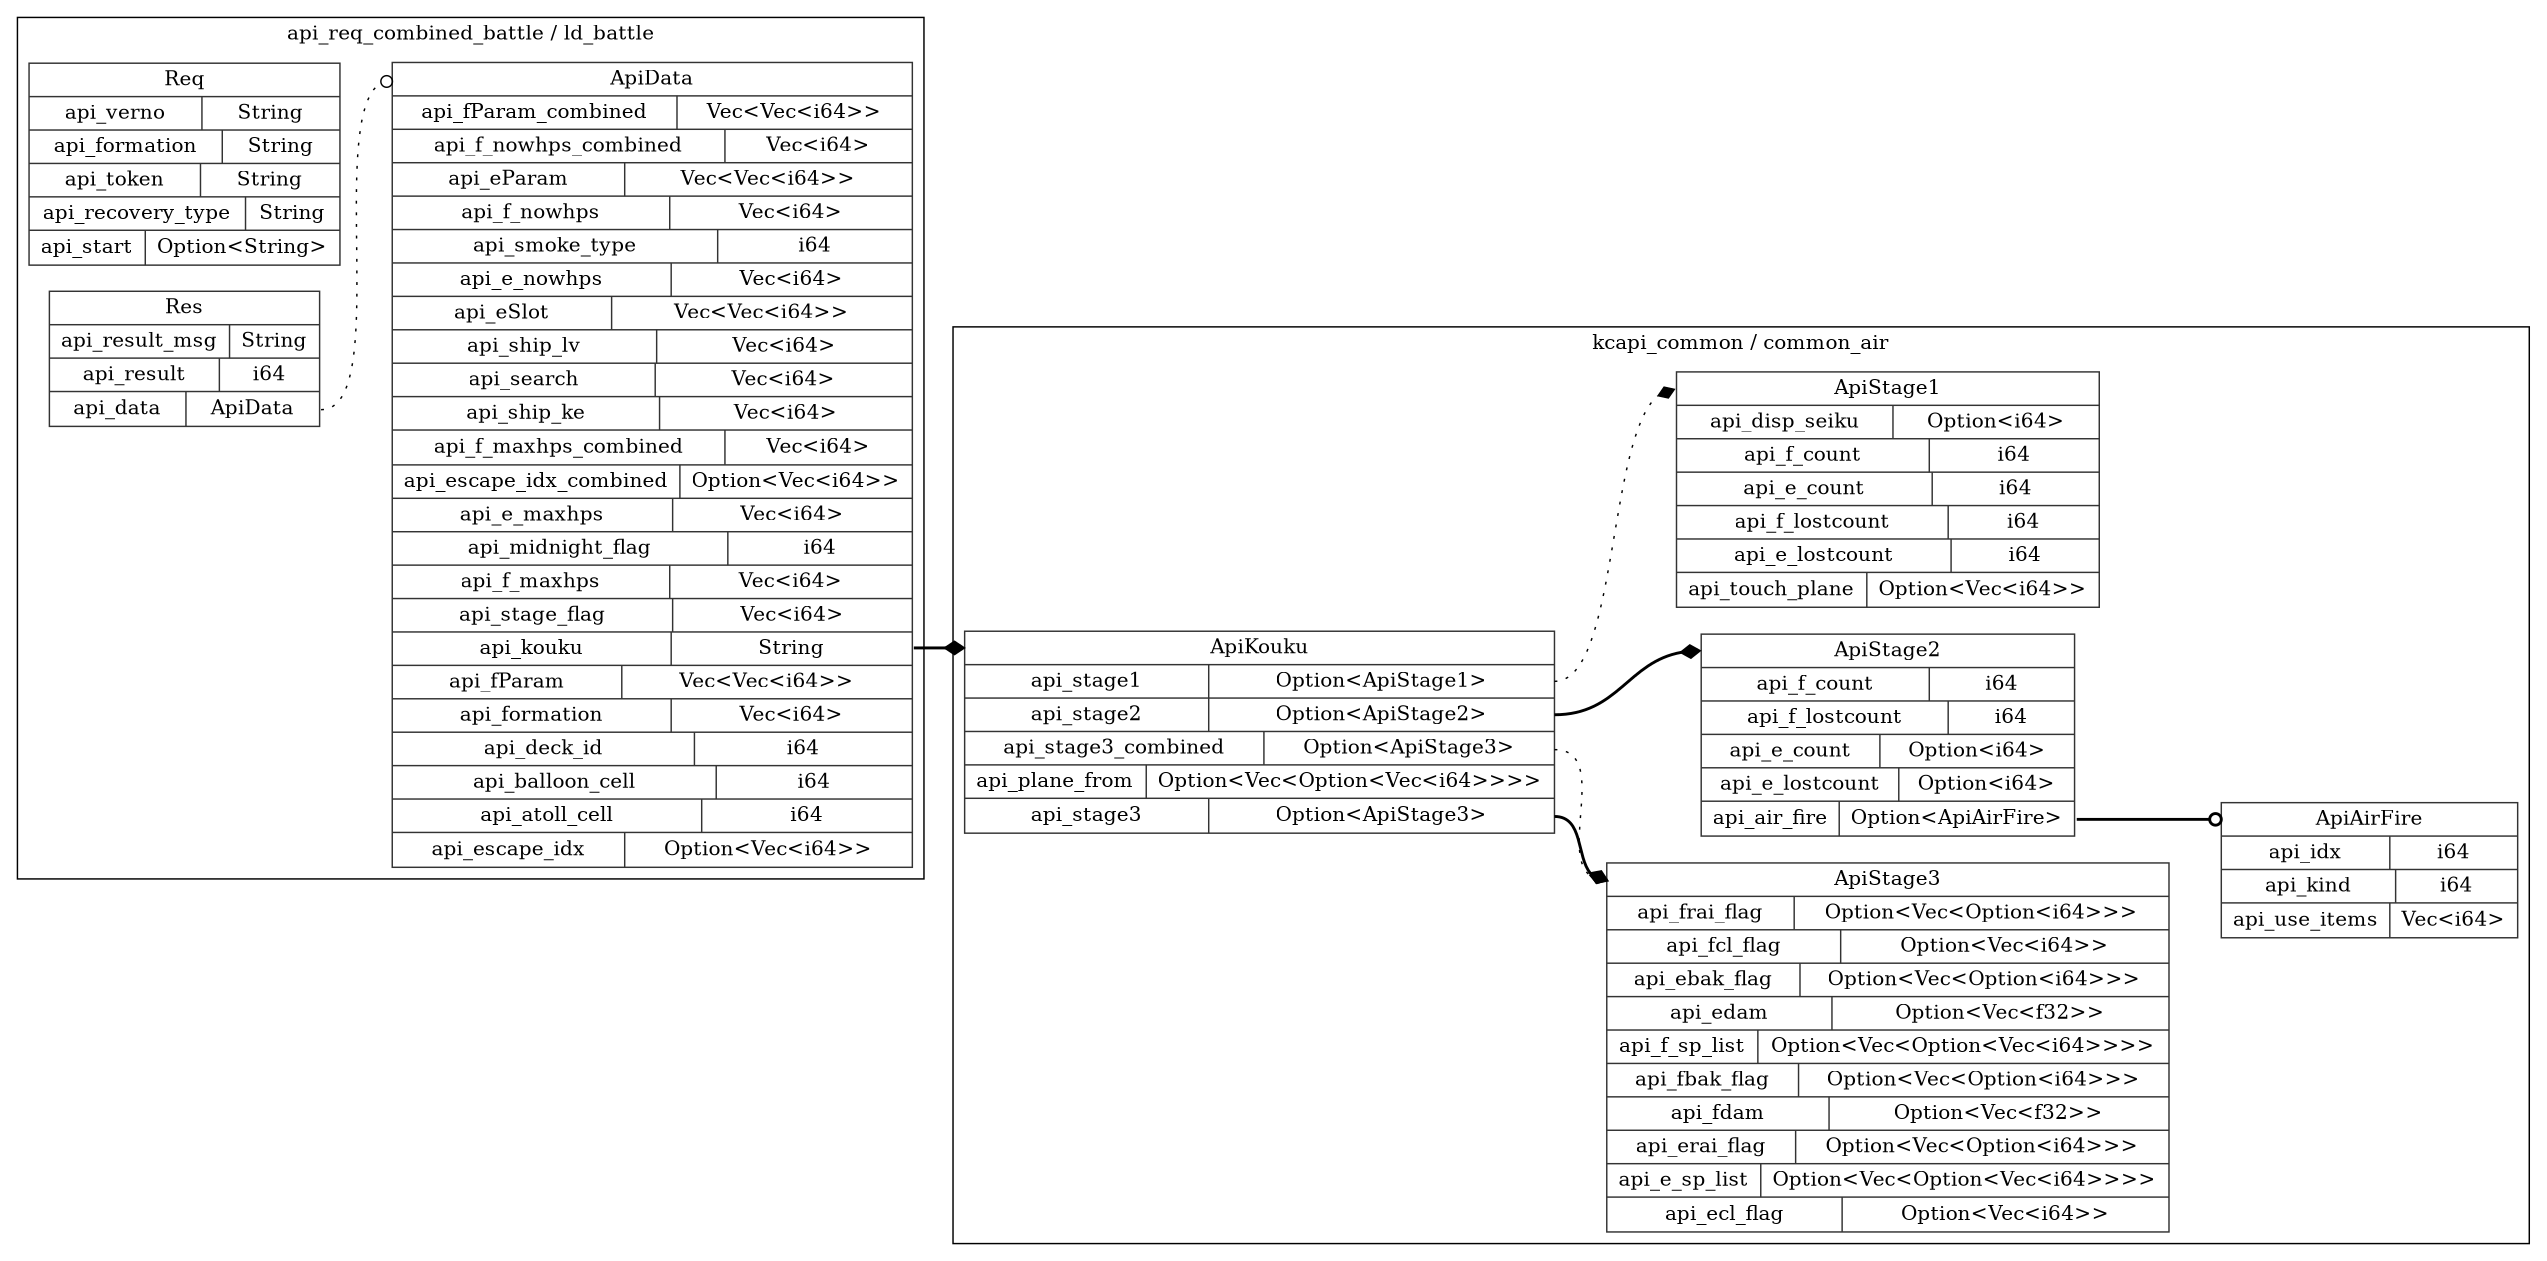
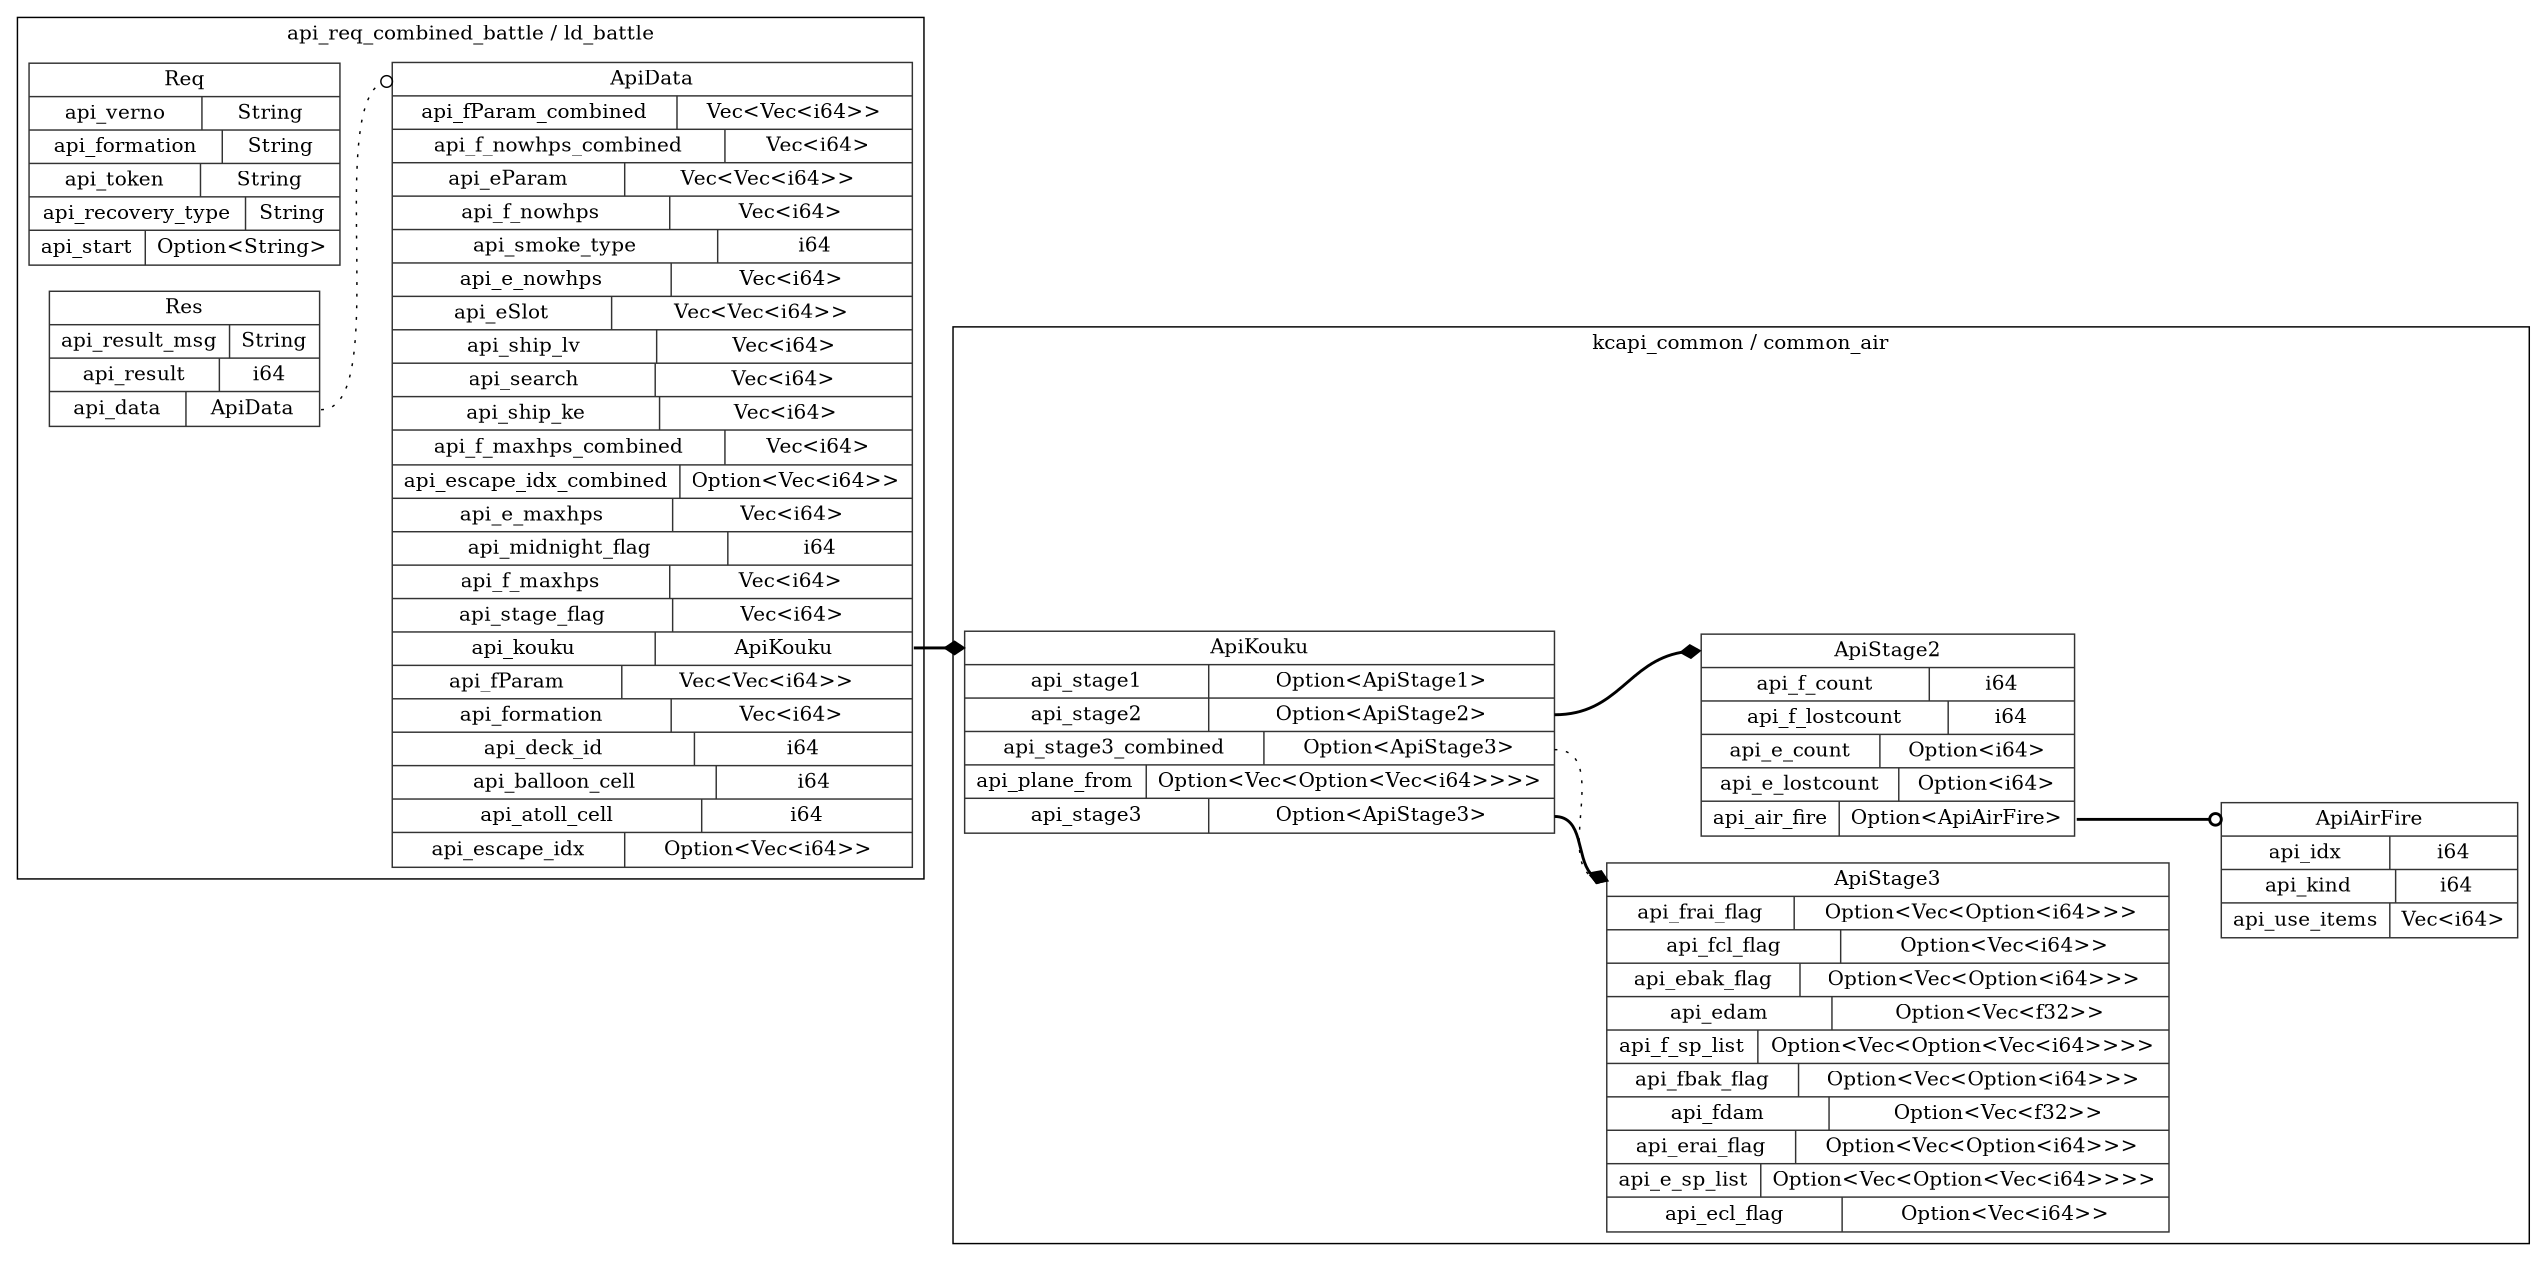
(1888, 490) -> none
(792, 648) -> (784, 648)
